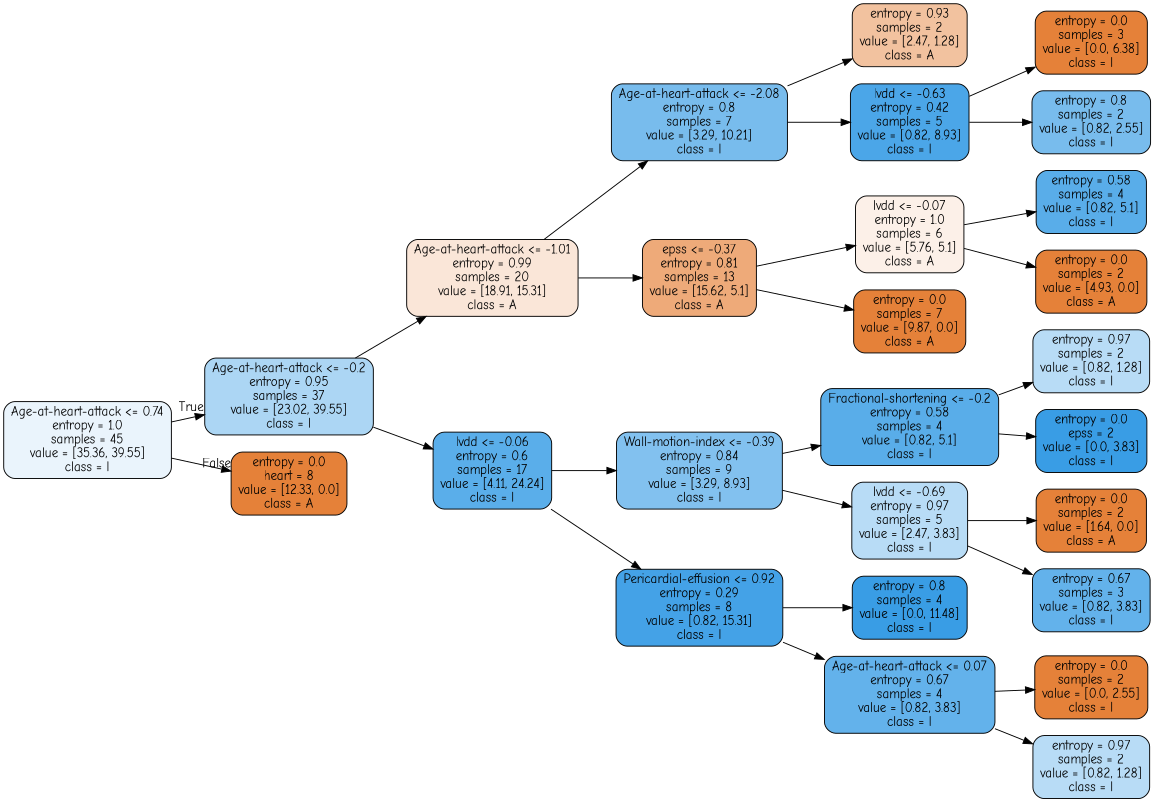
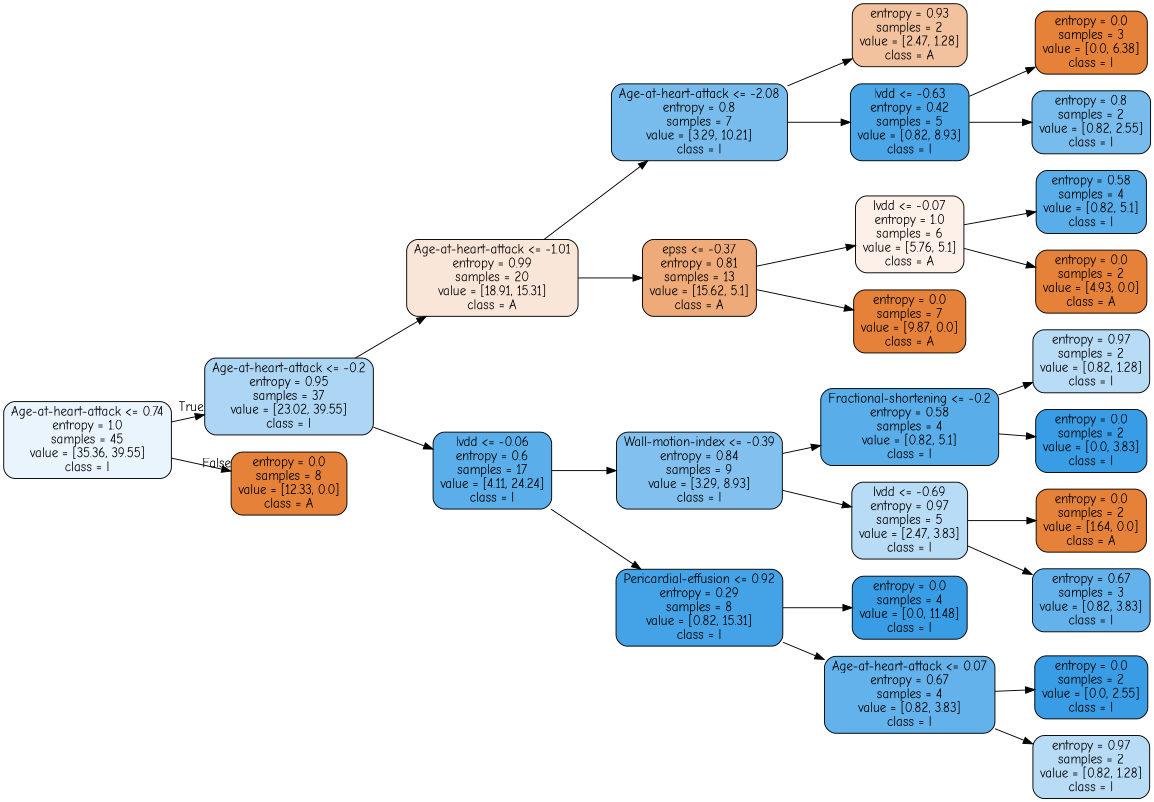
(1091, 441) -> (1091, 441)
(289, 484) -> (289, 484)
(910, 608) -> (910, 608)
(1091, 687) -> (1091, 687)
